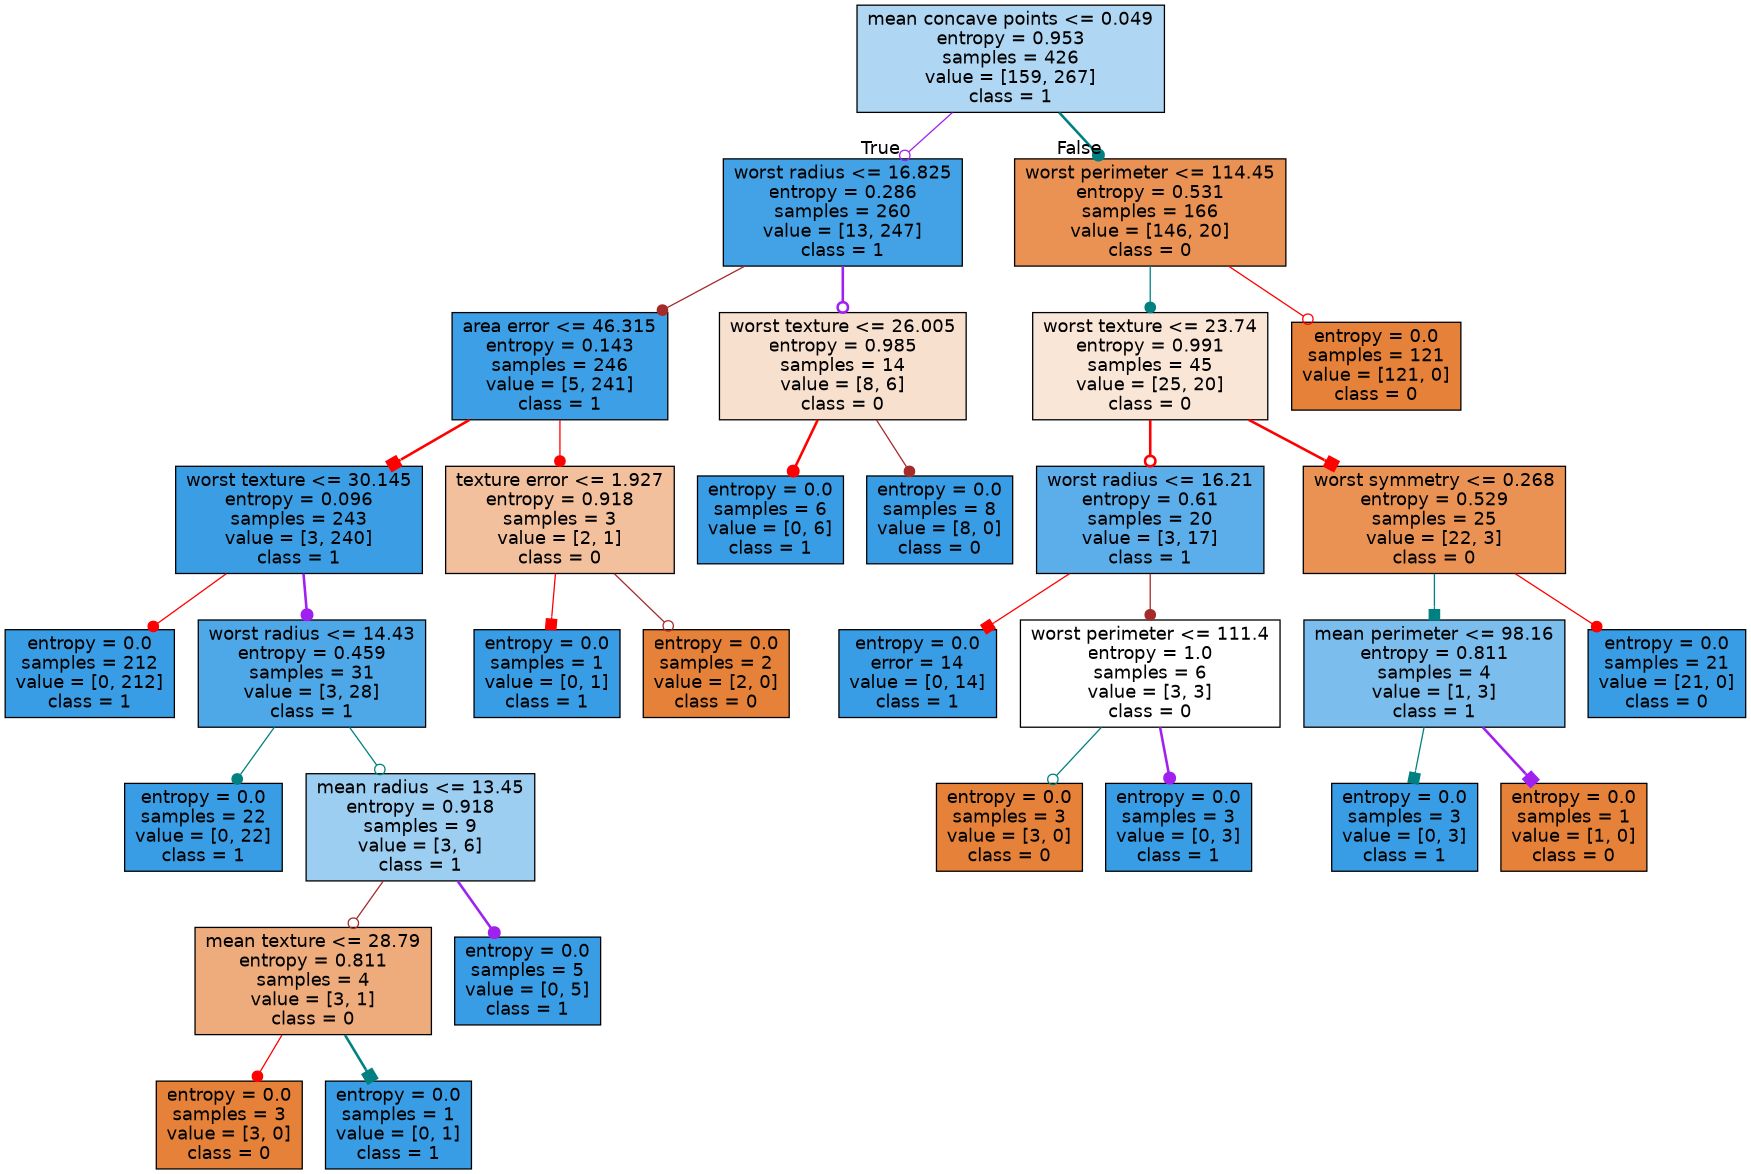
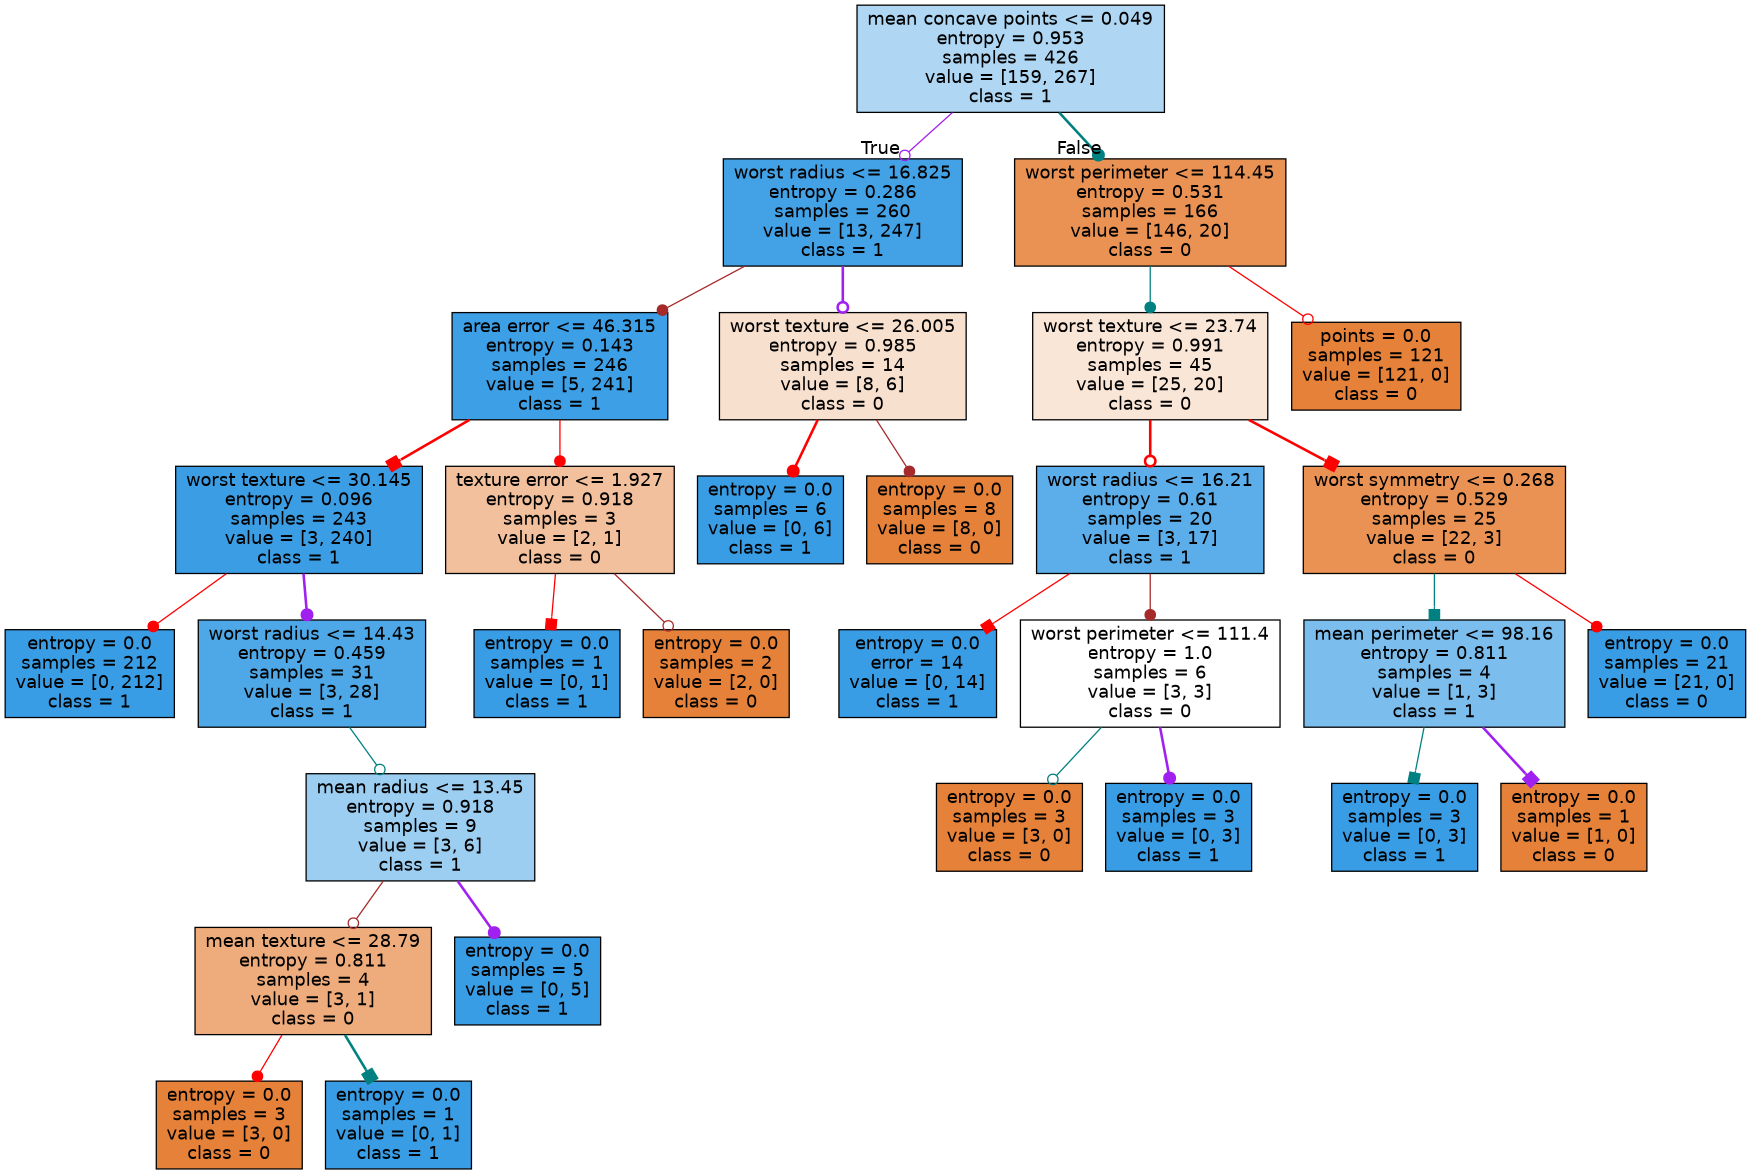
(1376, 366) -> (1376, 366)
(940, 520) -> (940, 520)
(203, 827) -> none
